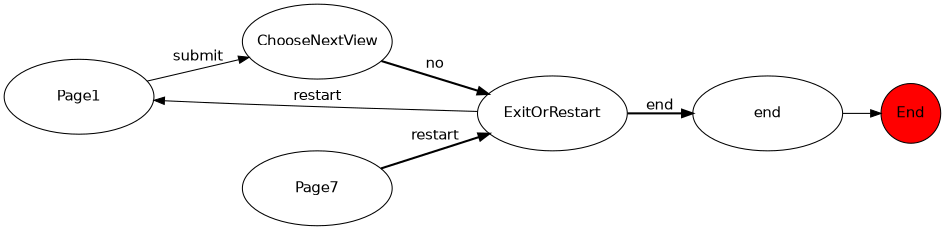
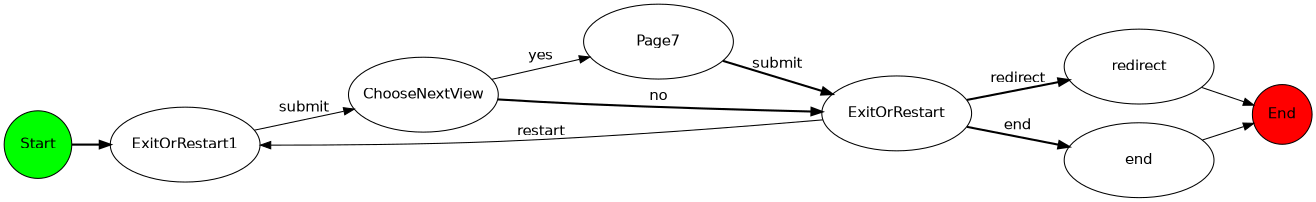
none -> (1139, 67)
none -> (536, 69)
(79, 97) -> (185, 145)
(435, 136) -> (778, 64)
none -> (38, 145)
